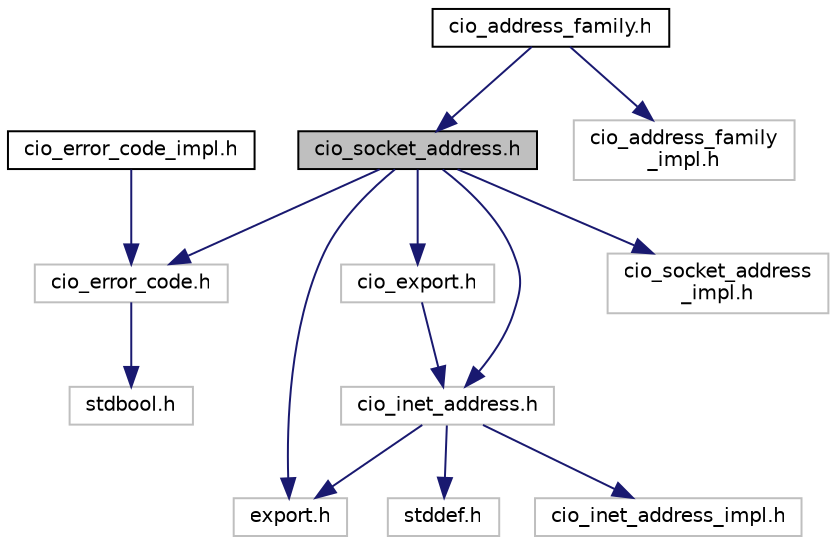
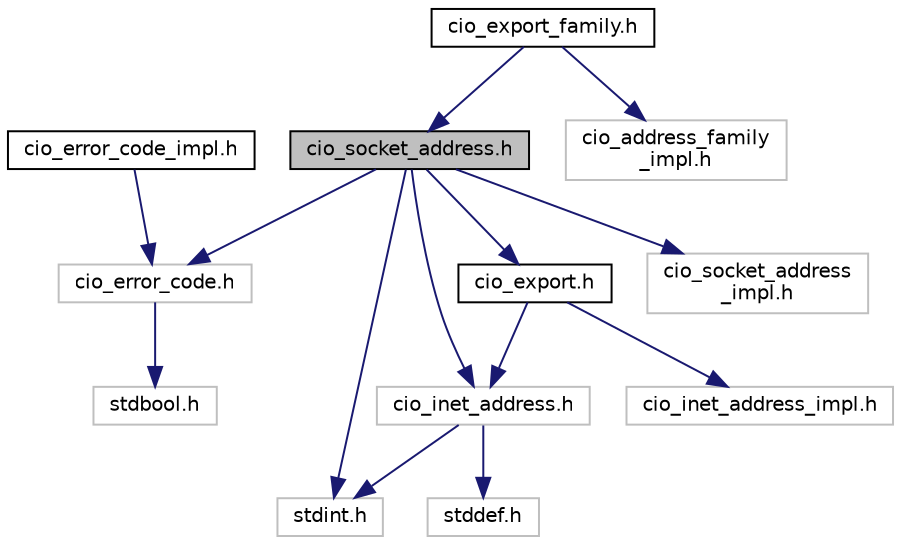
(551, 28) -> (543, 28)
(418, 283) -> (535, 283)
(549, 457) -> (638, 340)
(290, 517) -> (330, 517)
